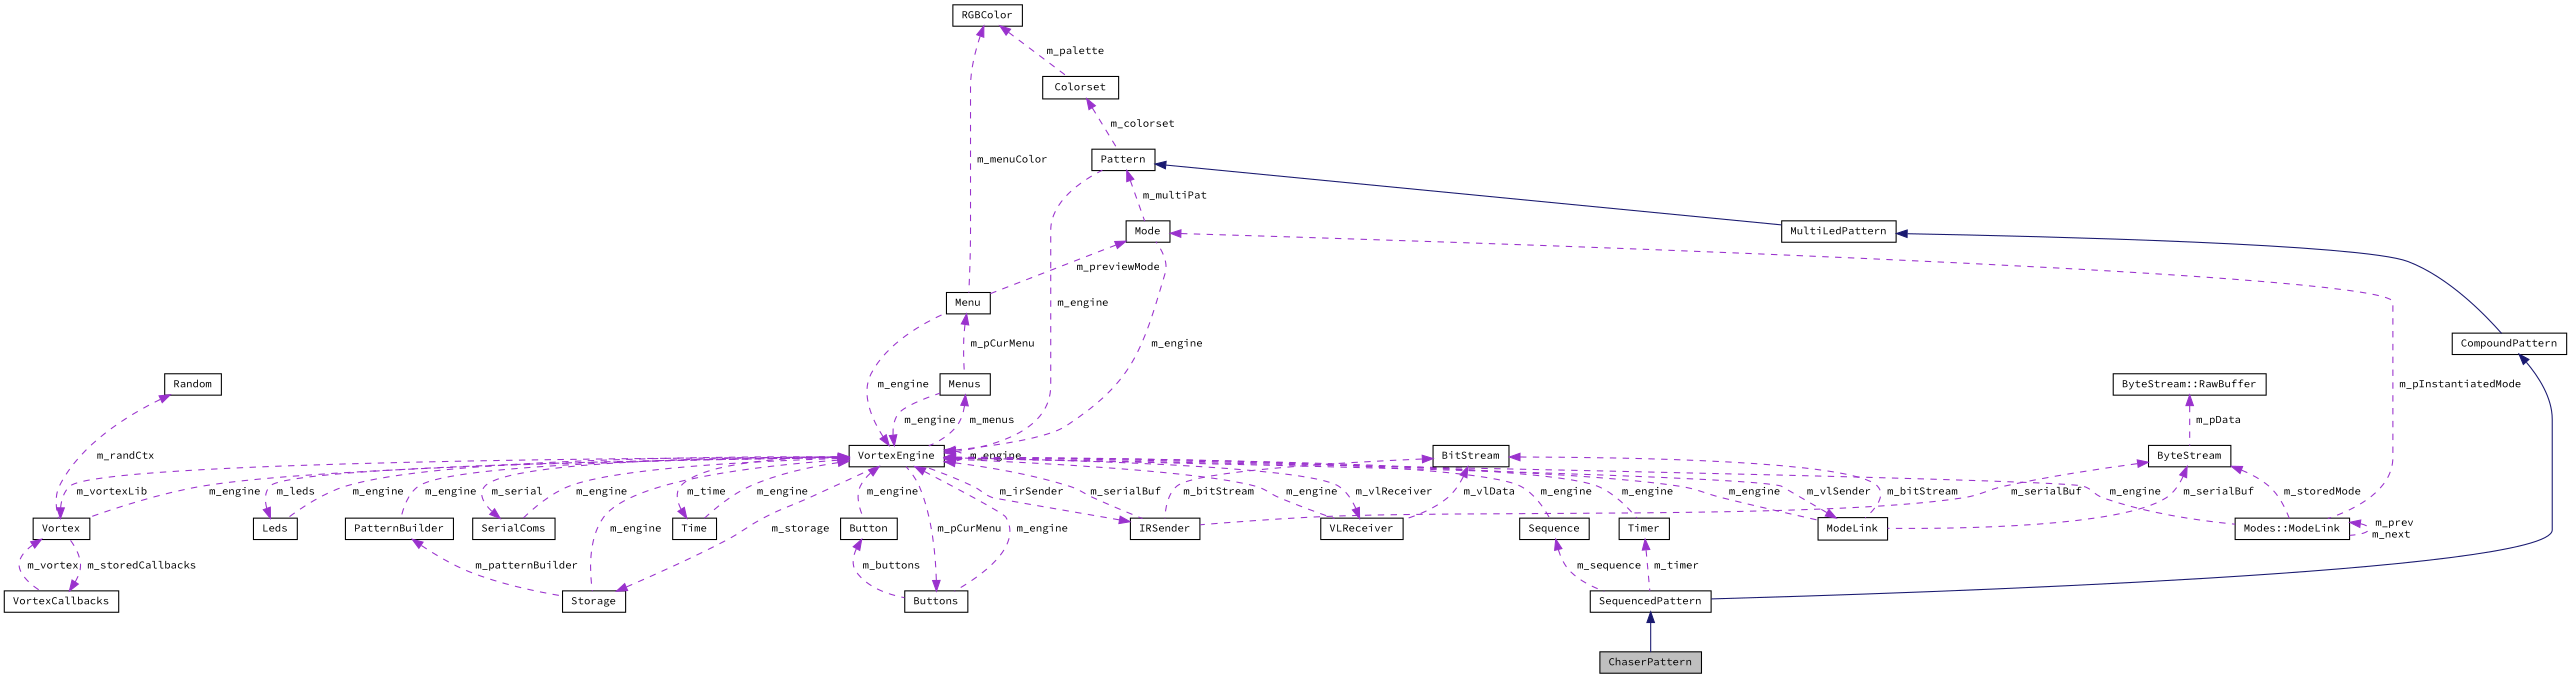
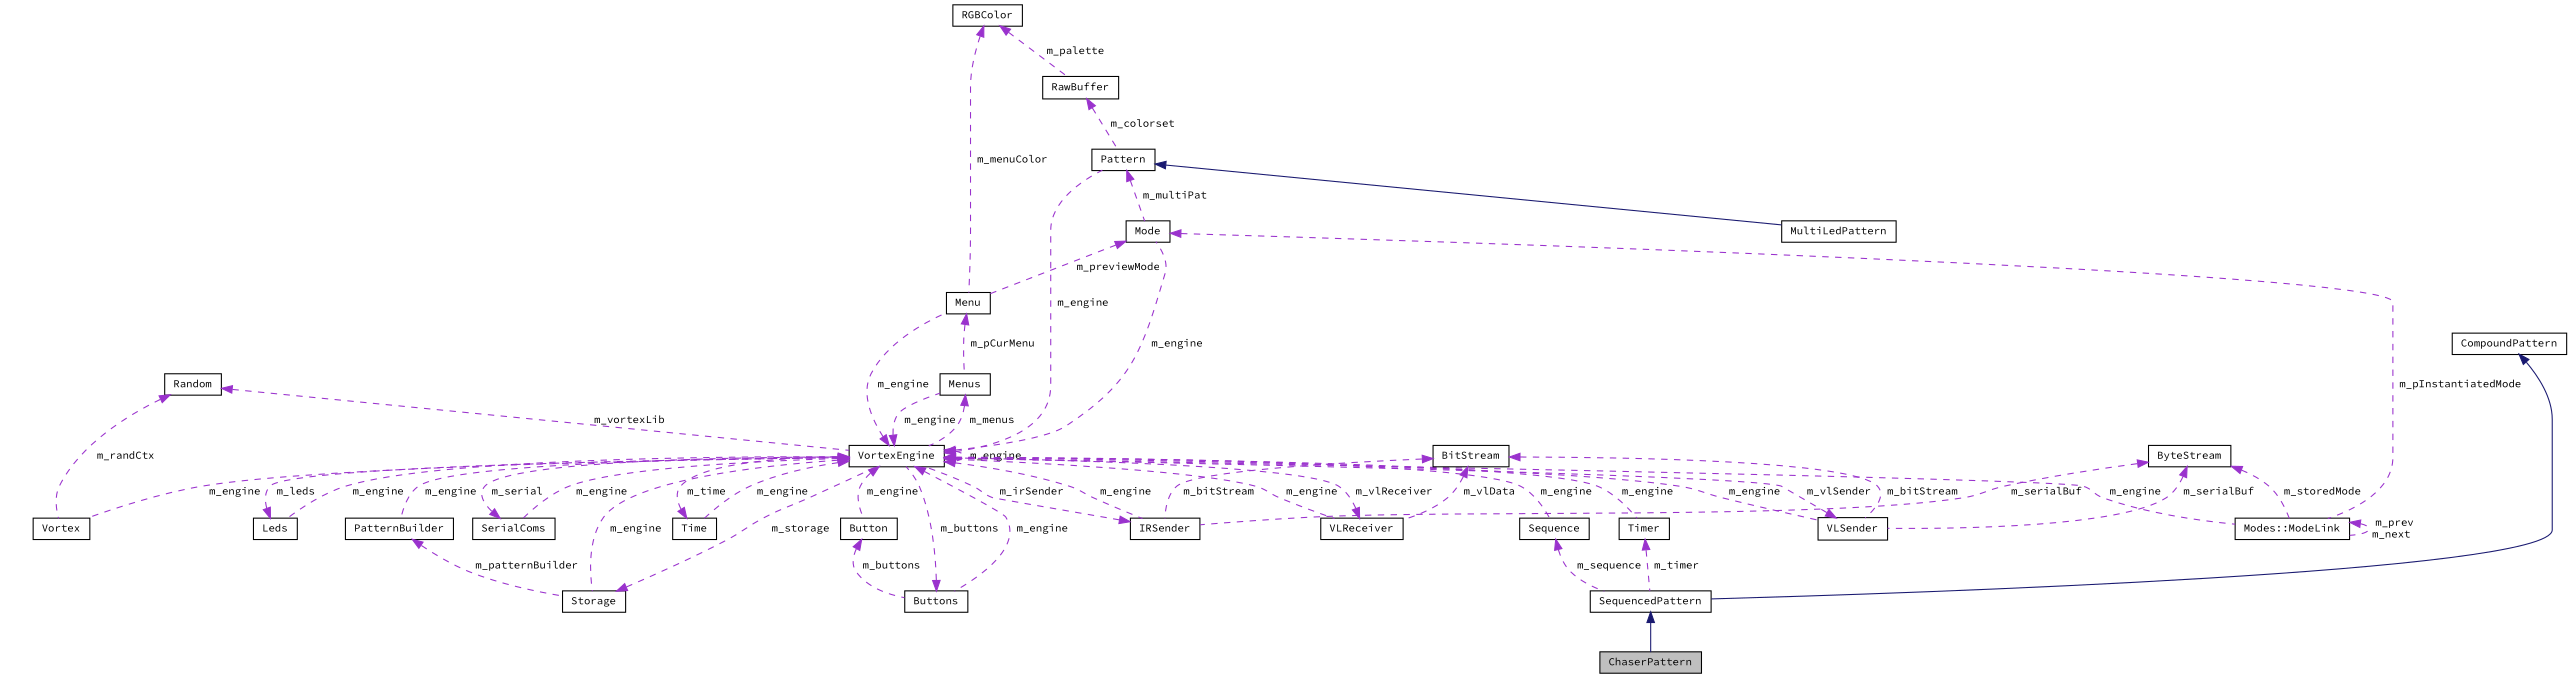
(1081, 88) -> (1081, 88)
(2218, 243) -> none
(2190, 384) -> none
(406, 462) -> (541, 420)
(1123, 492) -> (1123, 492)
(967, 529) -> (967, 529)
(1853, 529) -> (1853, 529)
(61, 602) -> none
